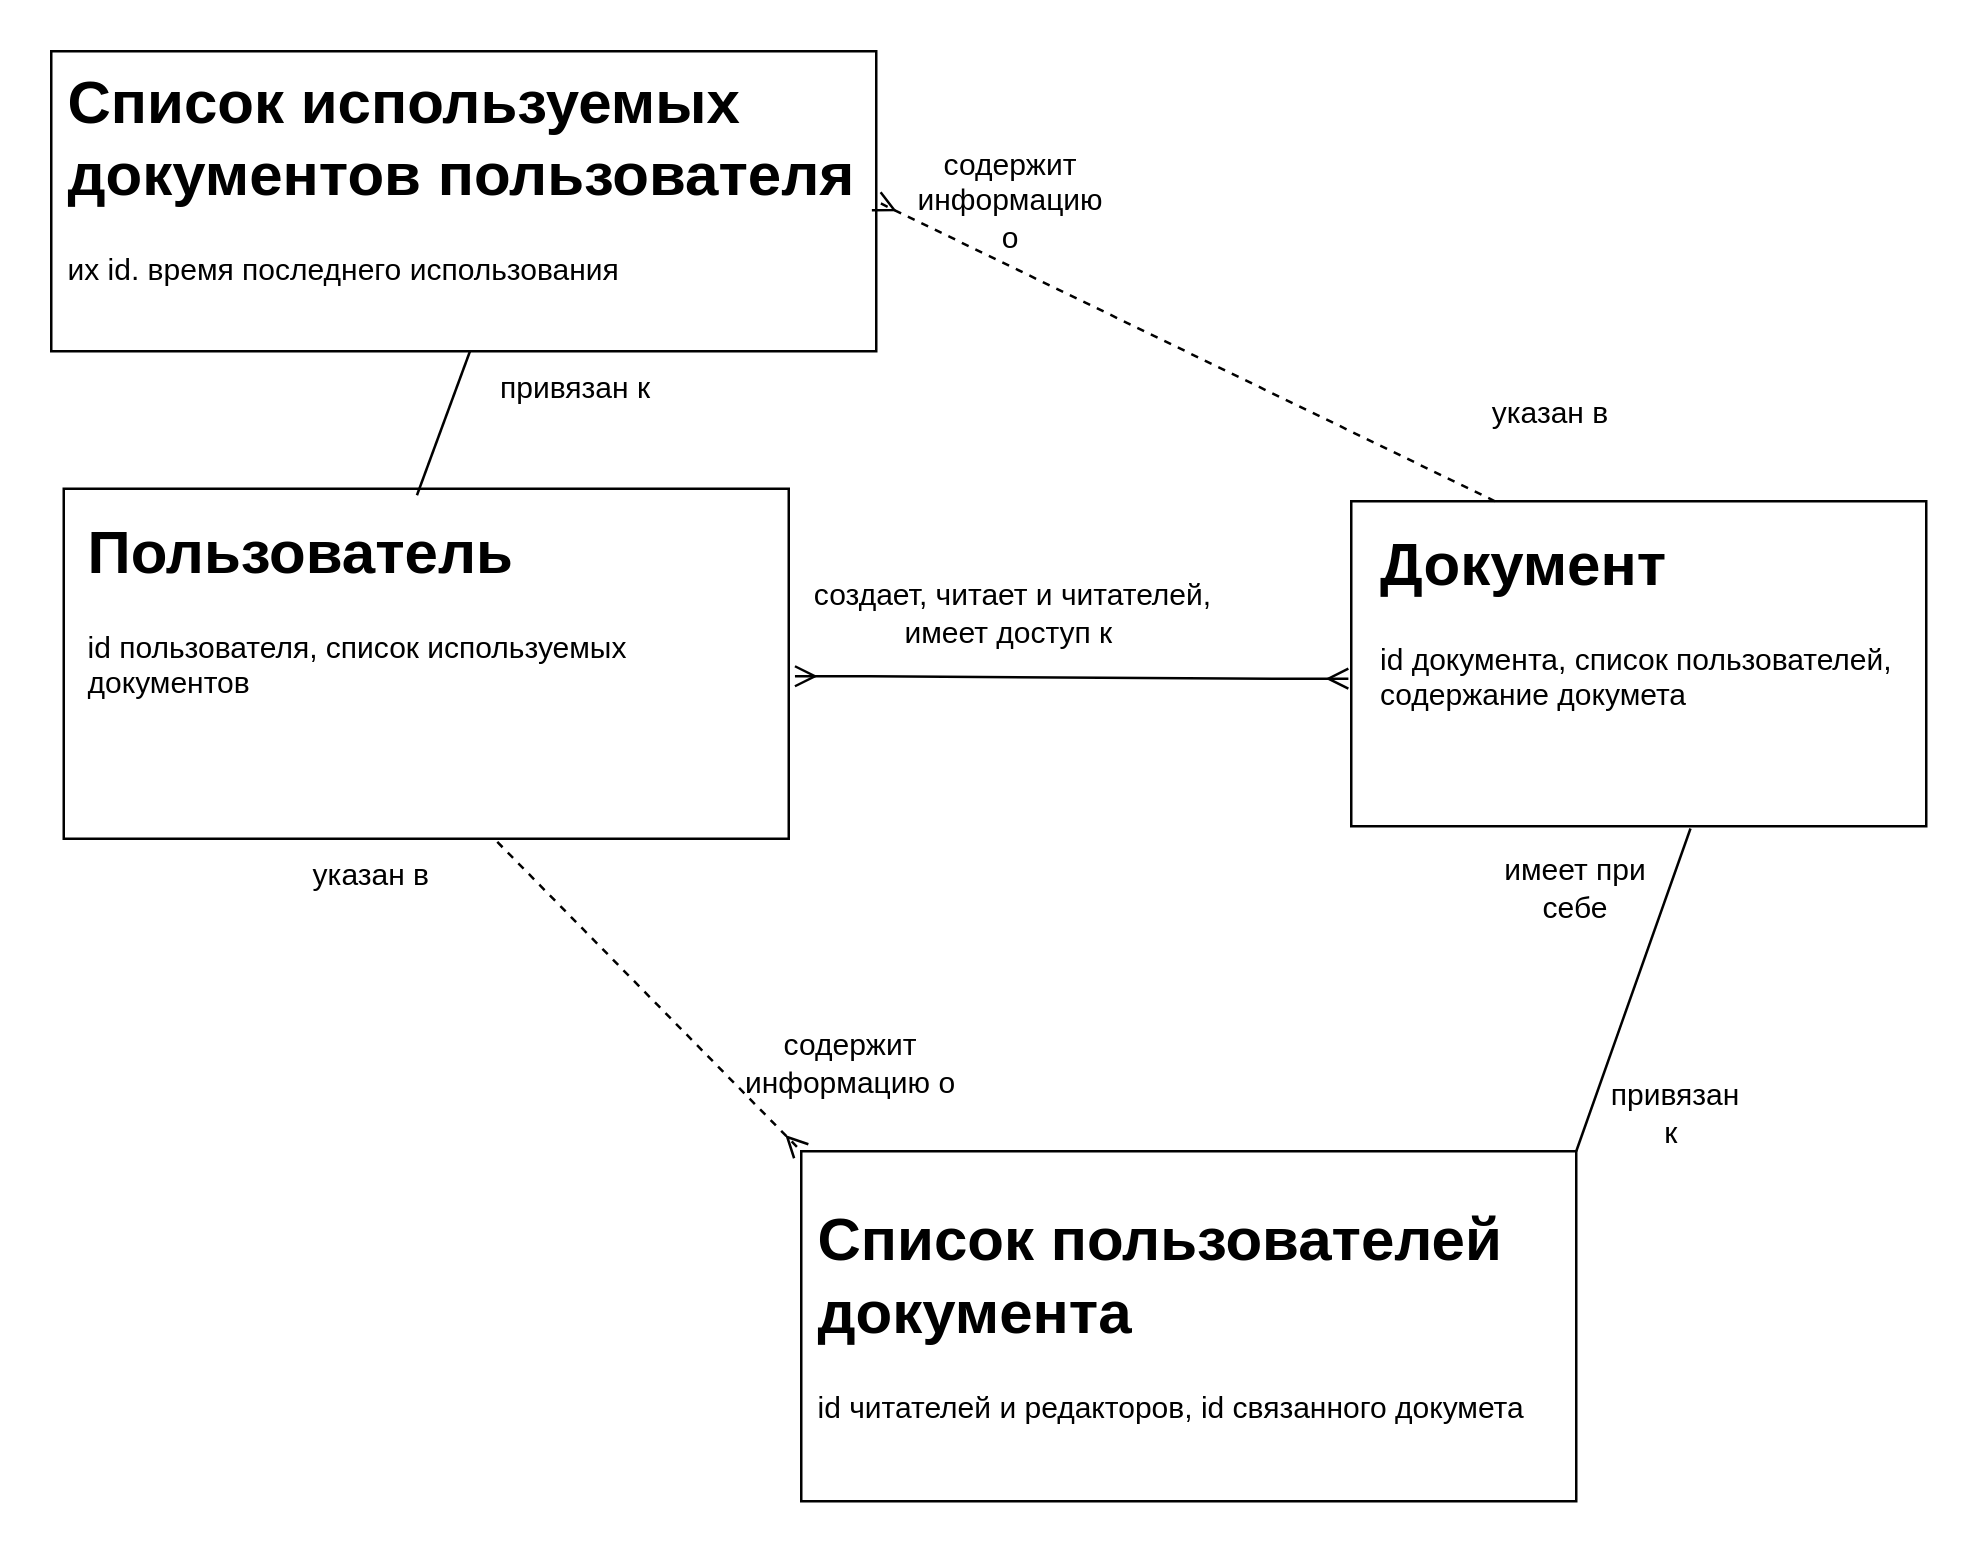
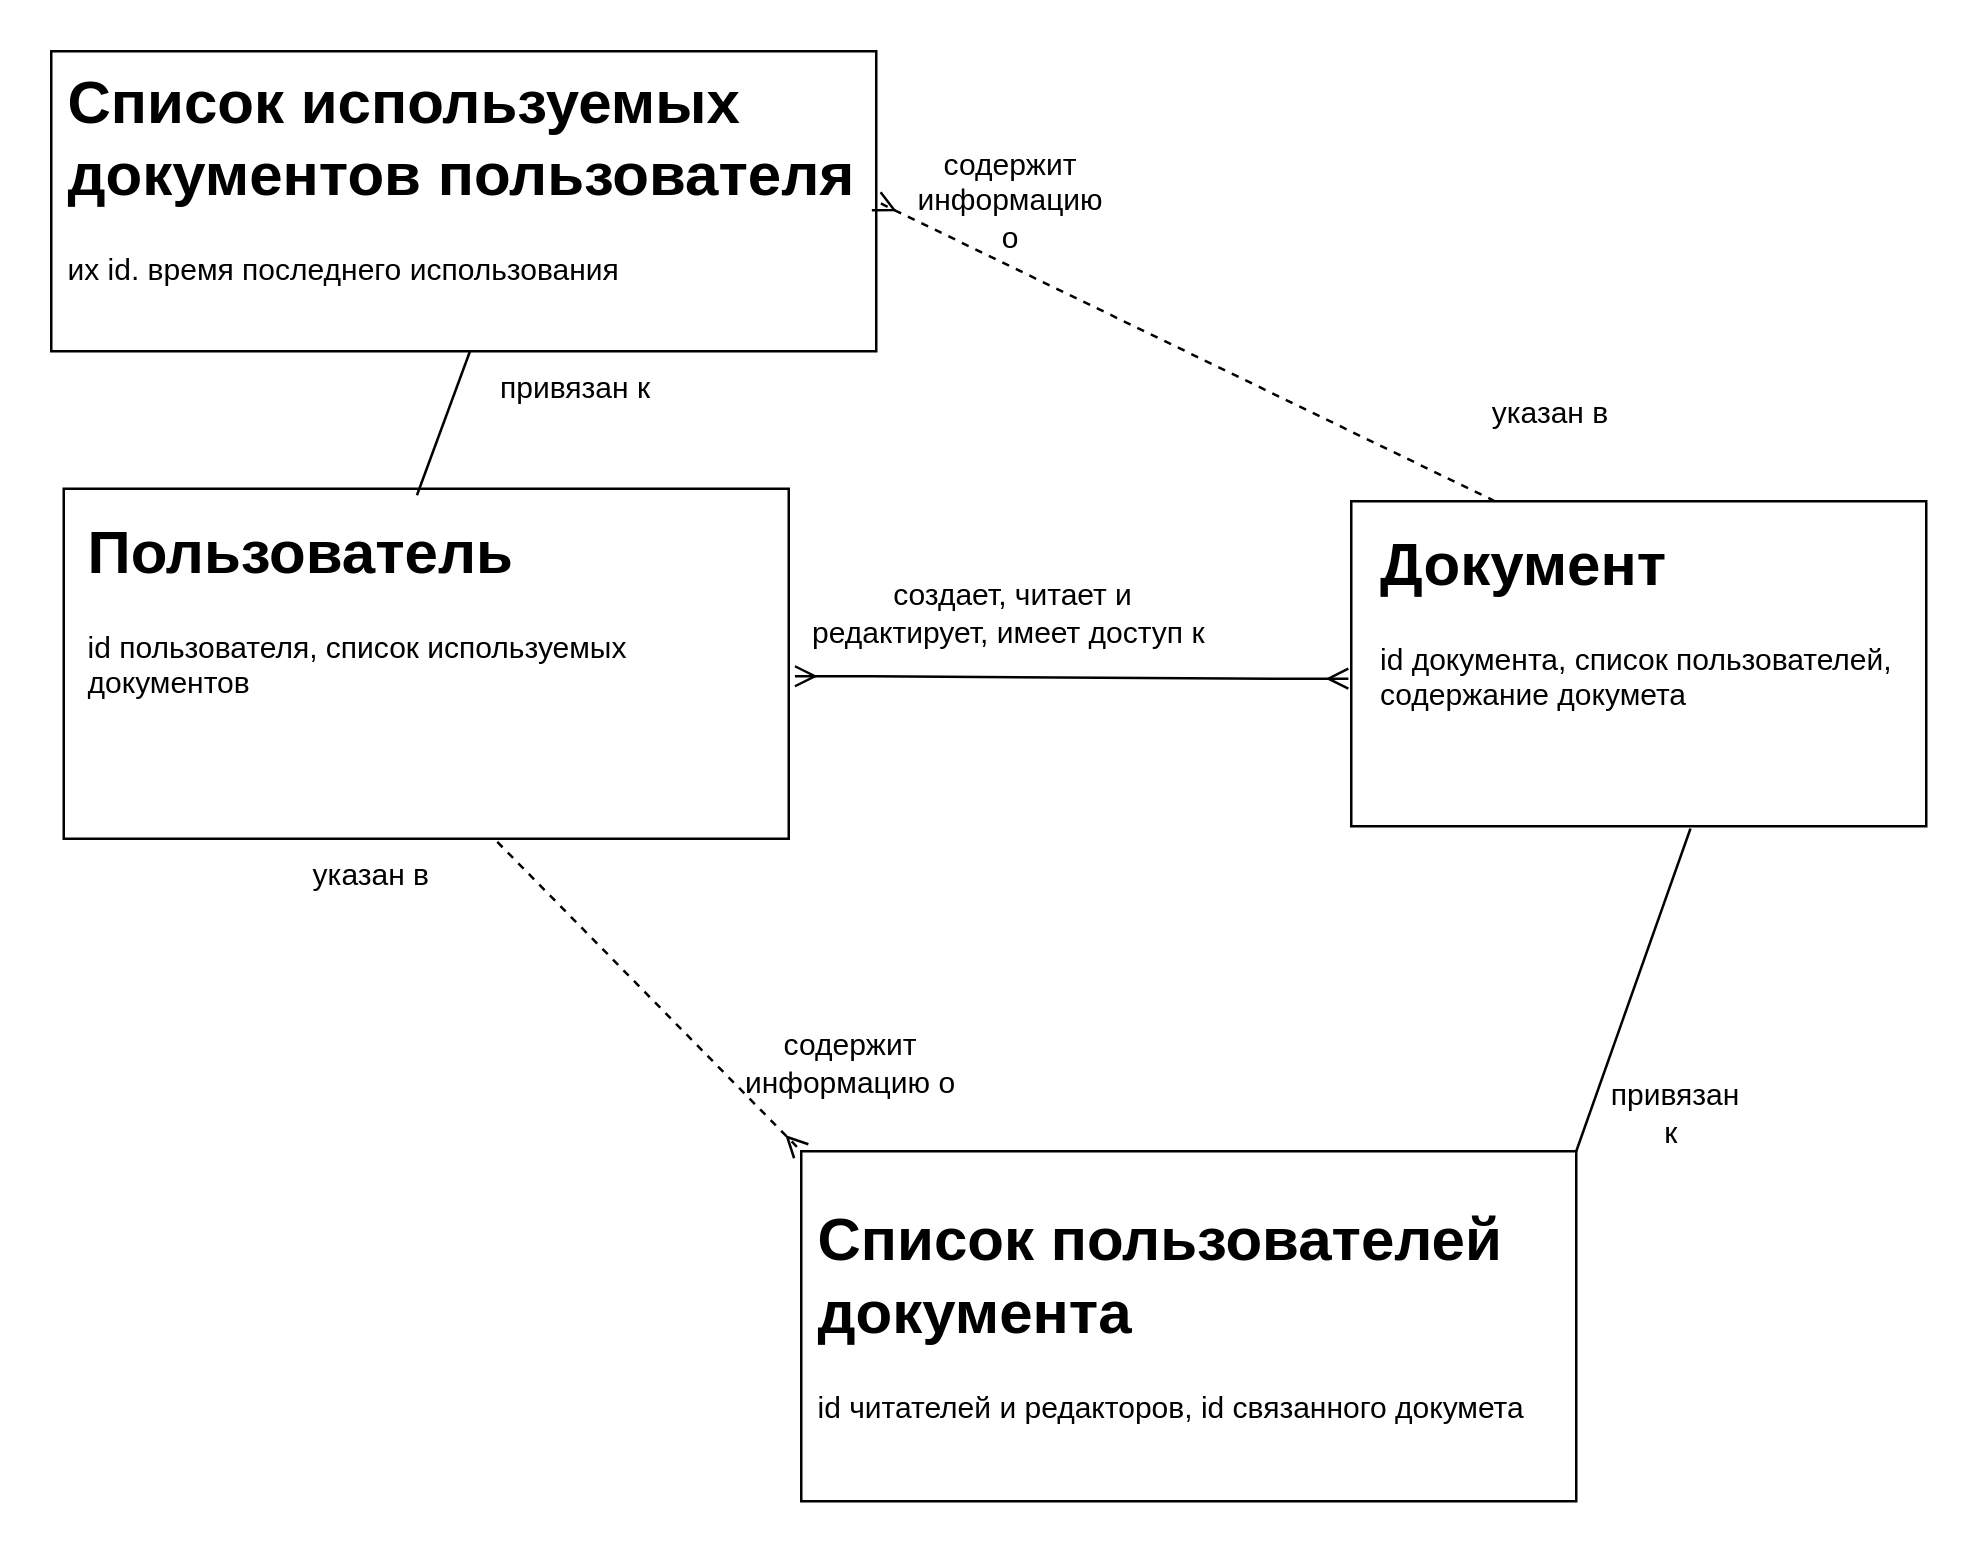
(1014, 614) -> (1014, 614)
(1576, 889) -> none
